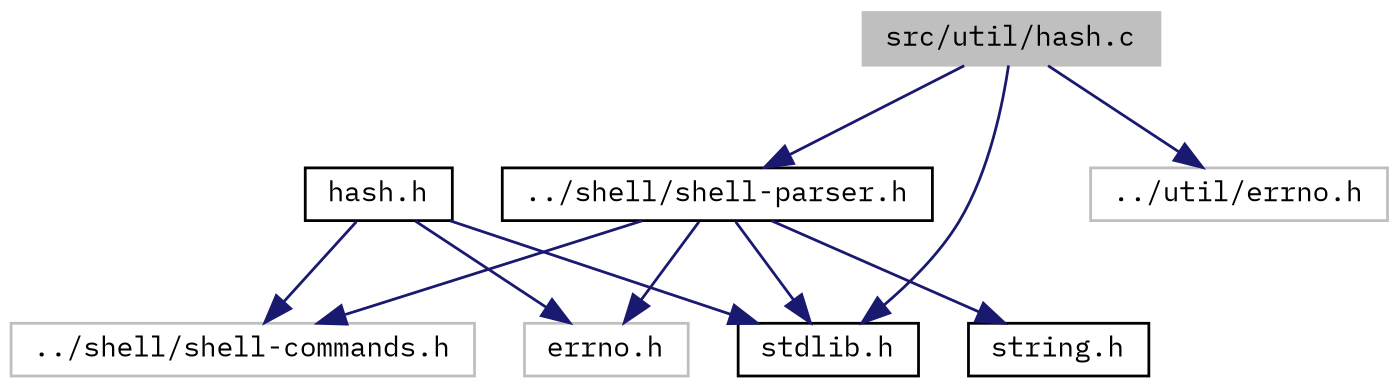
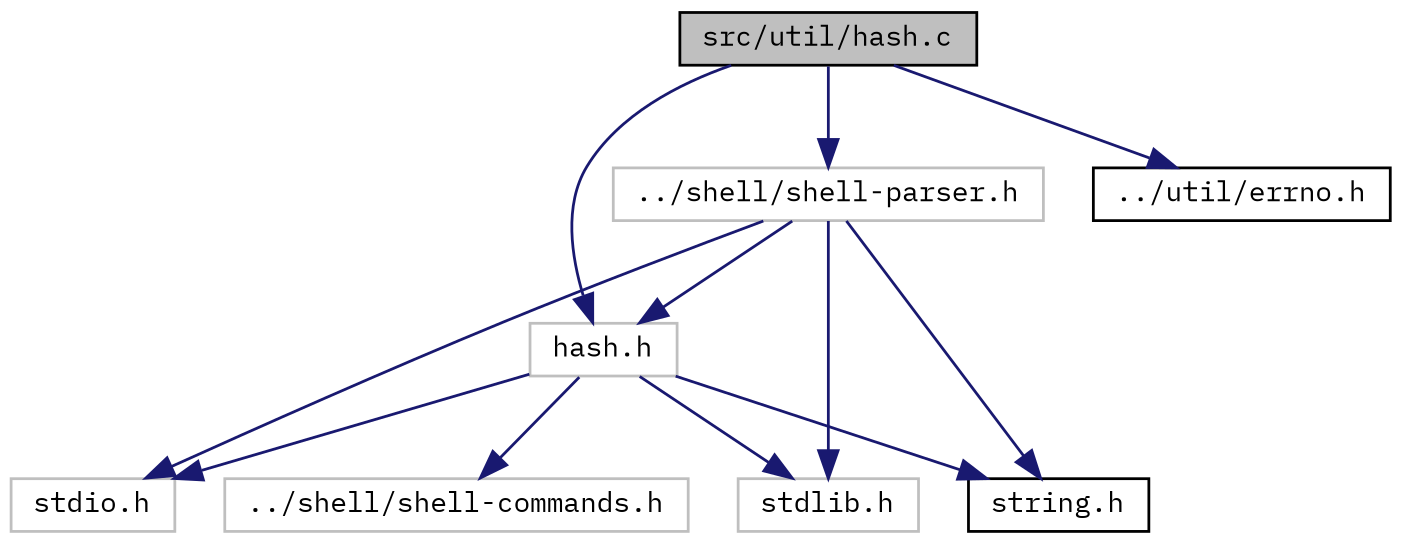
(1011, 39) -> (828, 39)
(379, 194) -> (604, 350)
(717, 194) -> (828, 194)
(1239, 194) -> (1242, 194)
(971, 199) -> (601, 147)
(516, 261) -> (728, 264)
(606, 350) -> (93, 505)
(828, 350) -> (828, 505)
none -> (811, 421)
